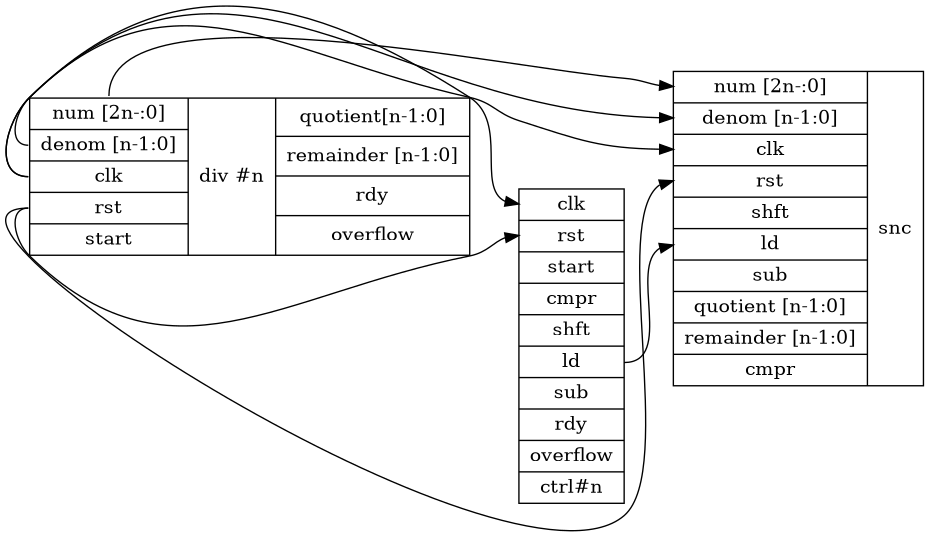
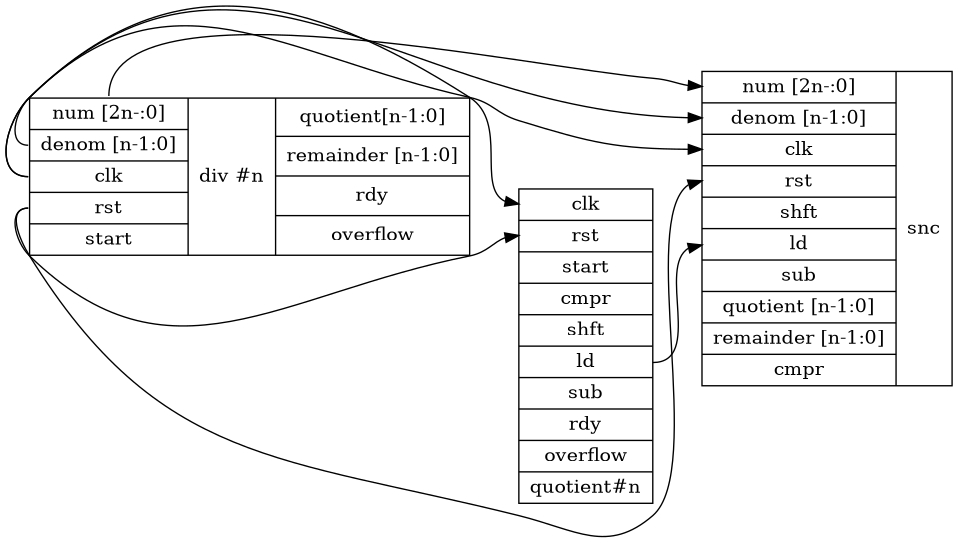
(572, 487) -> (586, 487)
